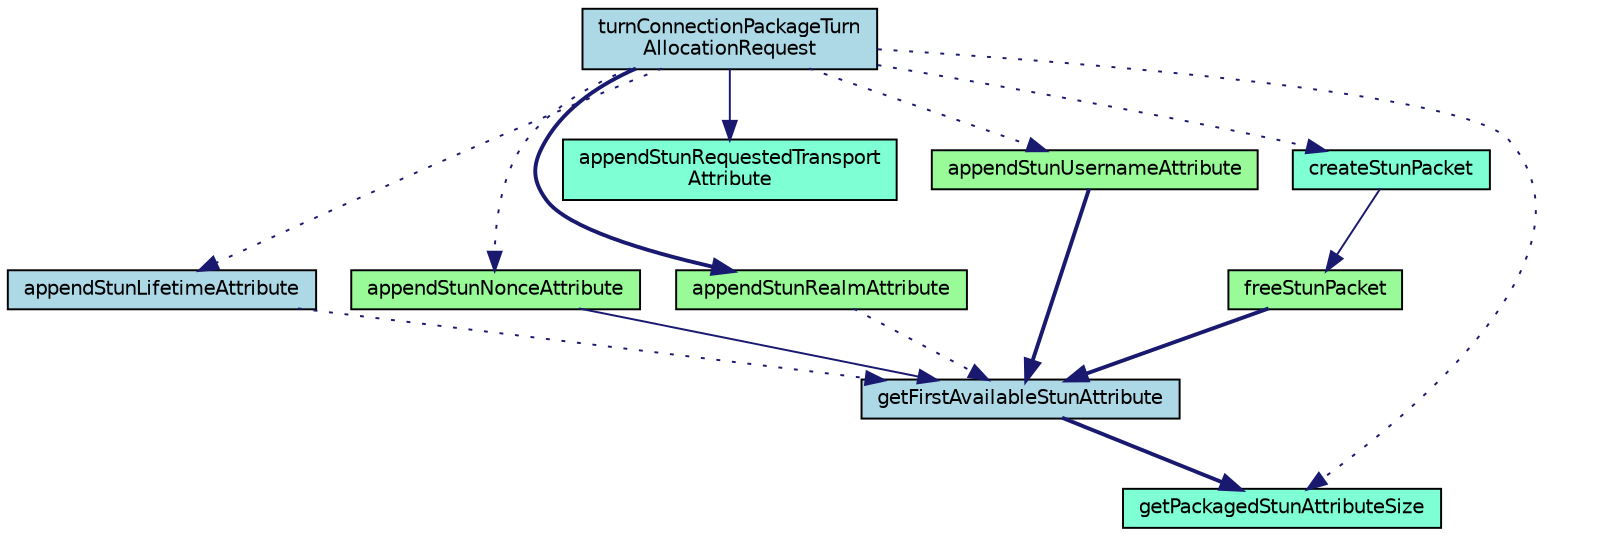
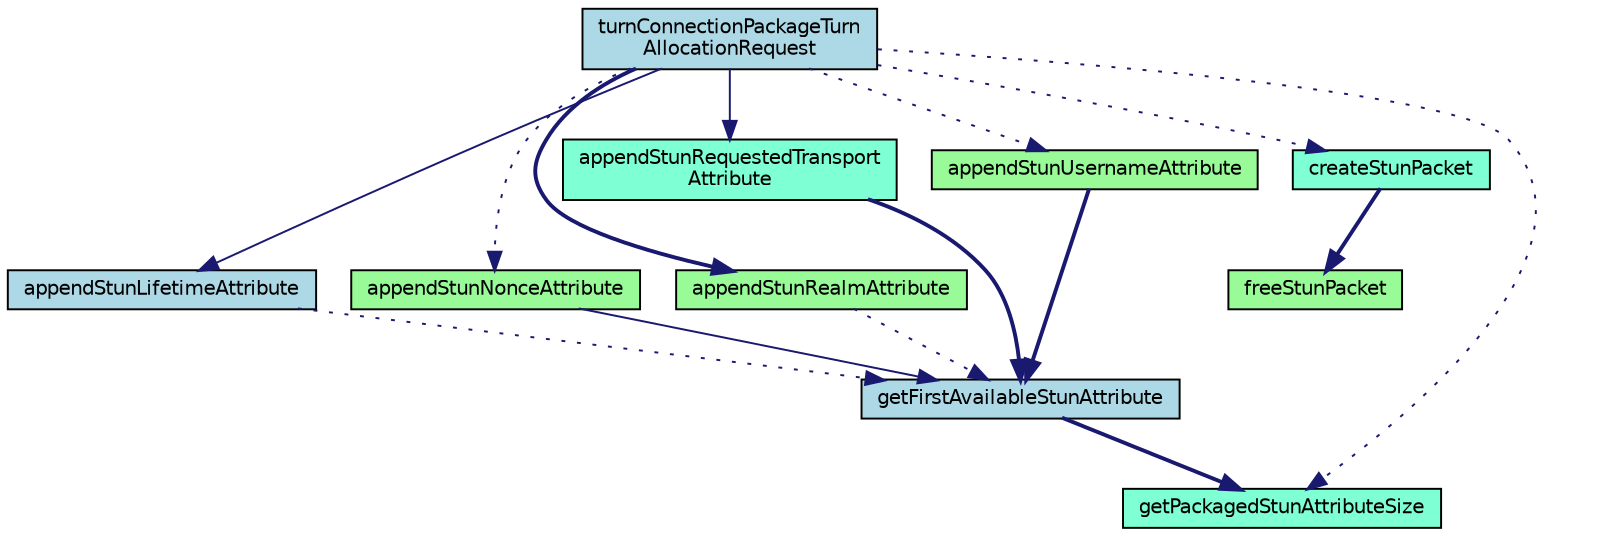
(438, 163) -> (438, 163)
(1359, 222) -> (1359, 222)
(1177, 341) -> (971, 256)
